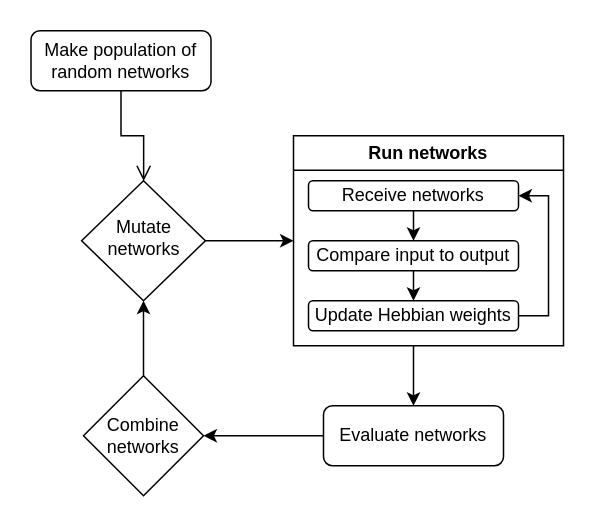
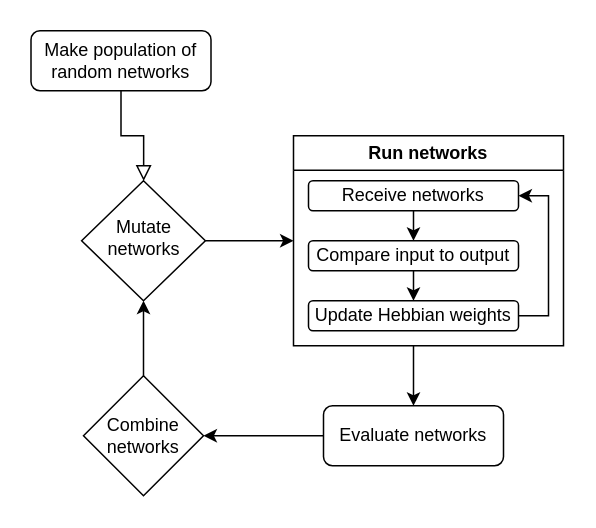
(143, 170) -> (143, 164)
